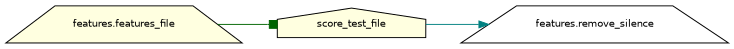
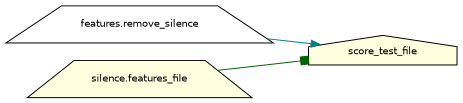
(124, 24) -> (140, 79)
(452, 24) -> (289, 41)
